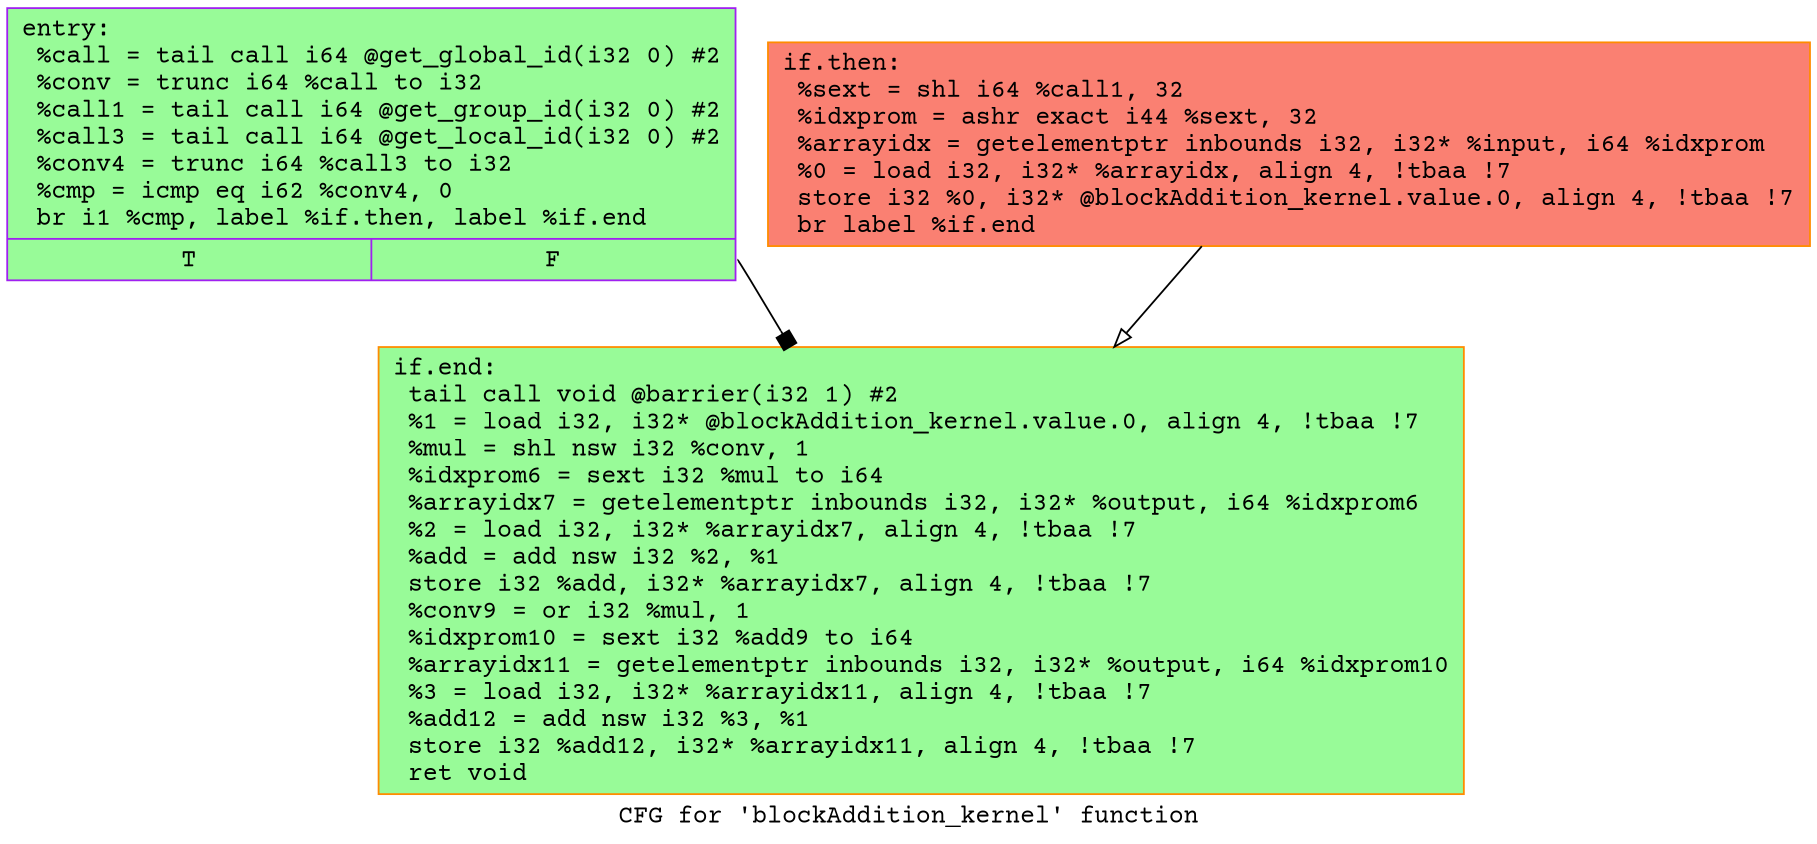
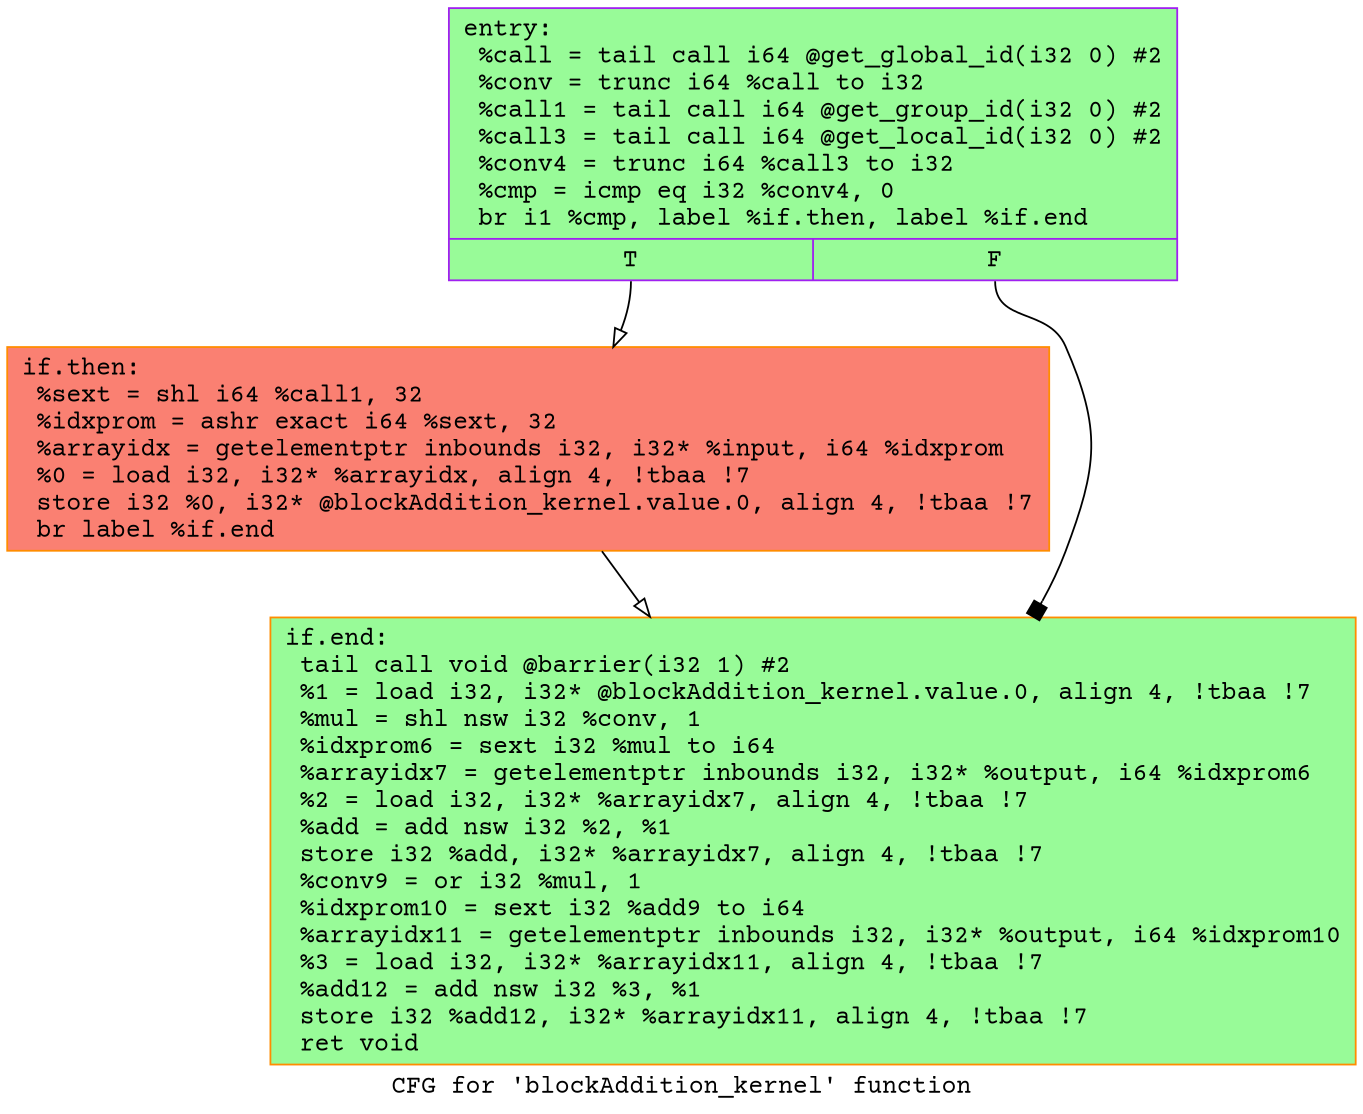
(1051, 116) -> (290, 421)
(238, 190) -> (680, 190)
none -> (628, 306)
